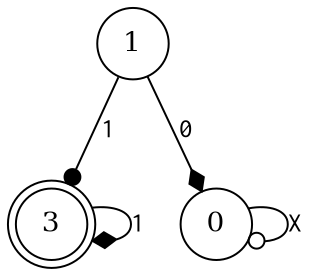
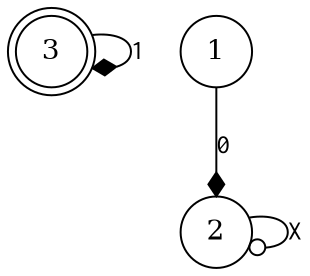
(97, 123) -> none
(216, 224) -> (216, 232)
